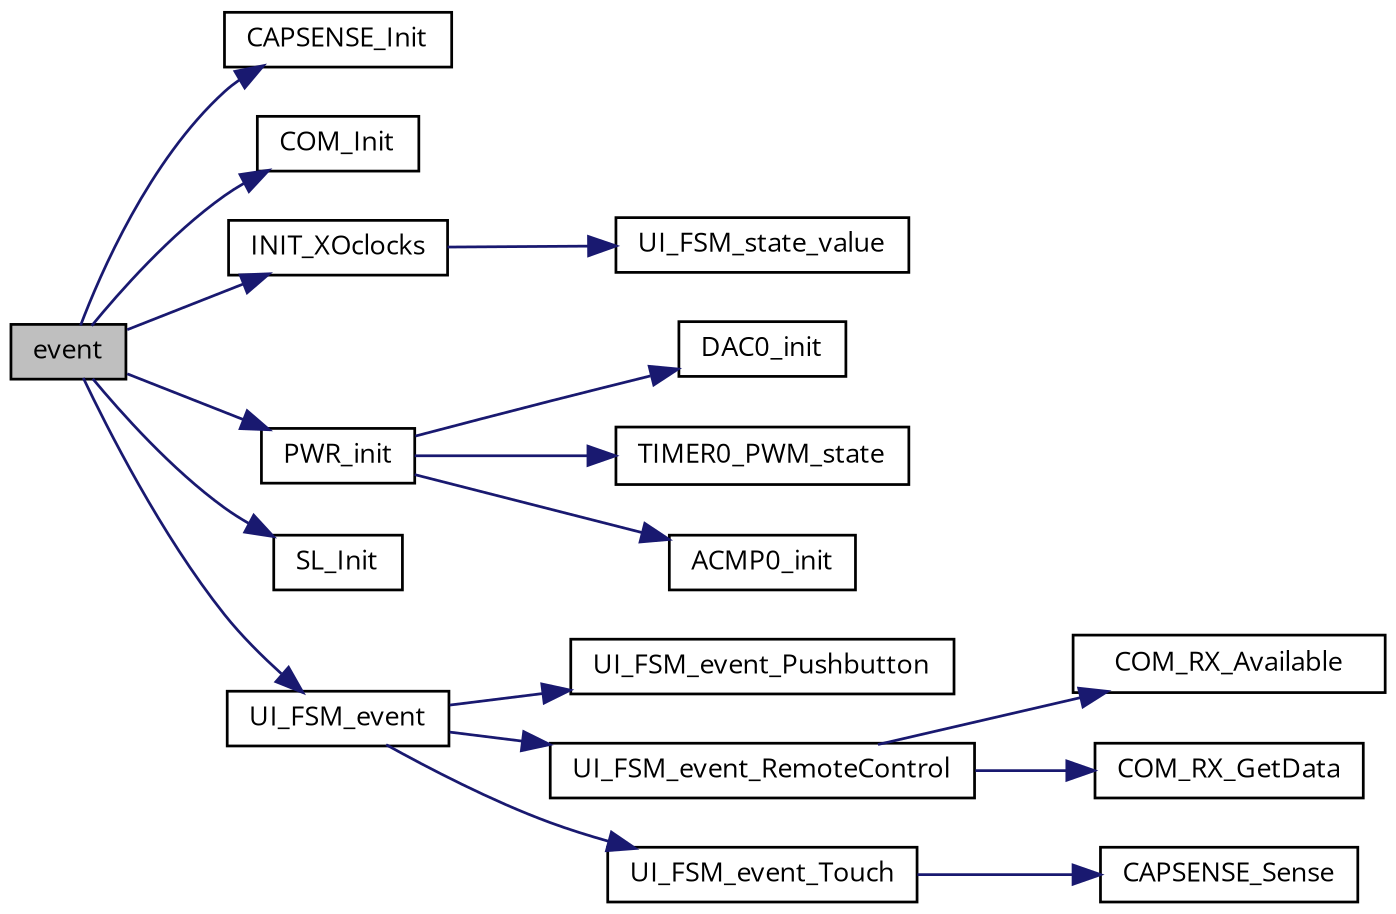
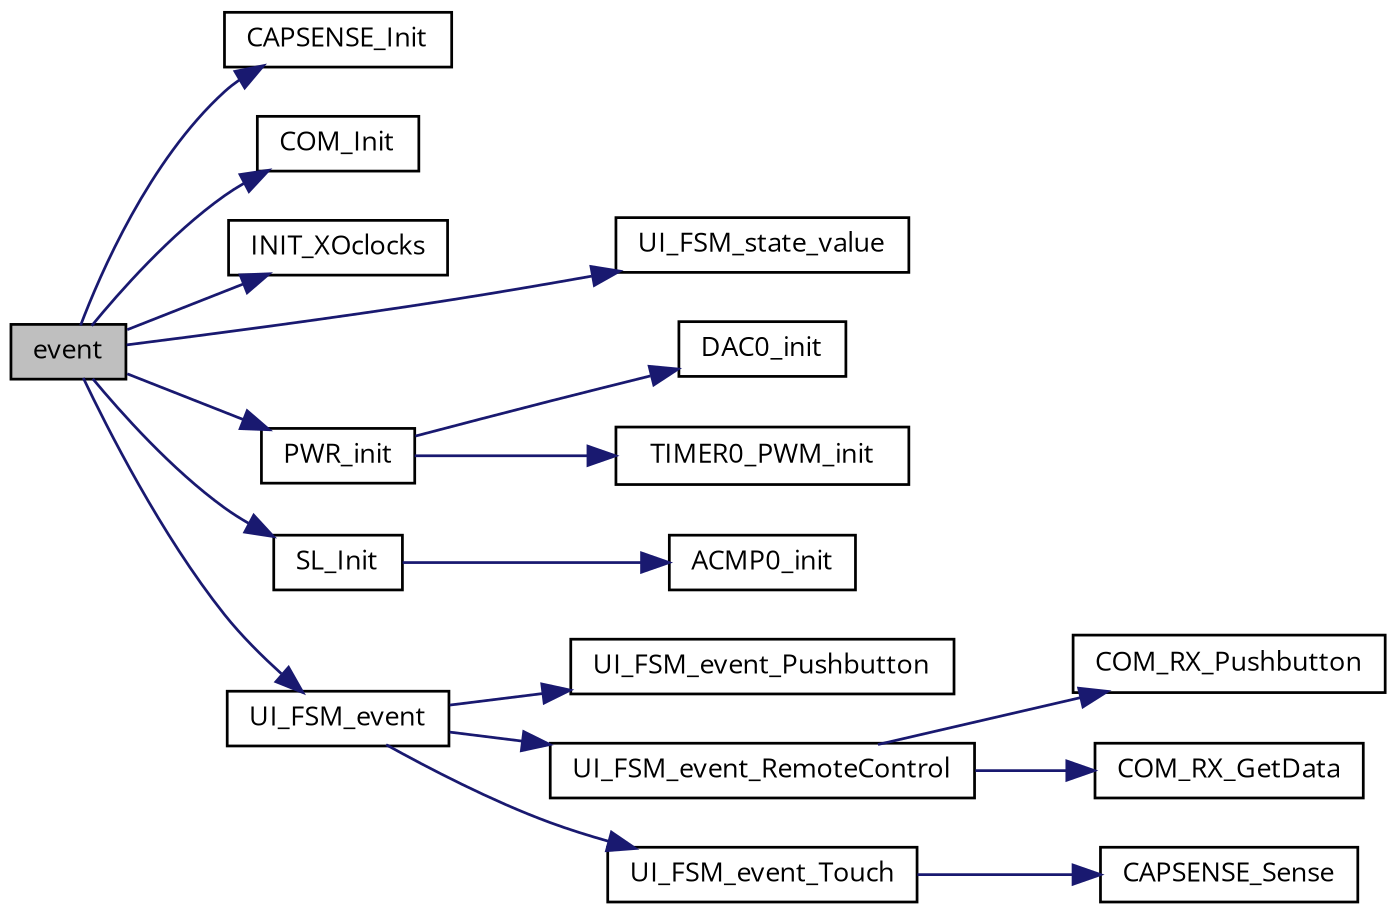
(518, 247) -> (360, 314)
(762, 456) -> (762, 456)
(528, 504) -> (522, 563)
(1229, 664) -> (1229, 664)
